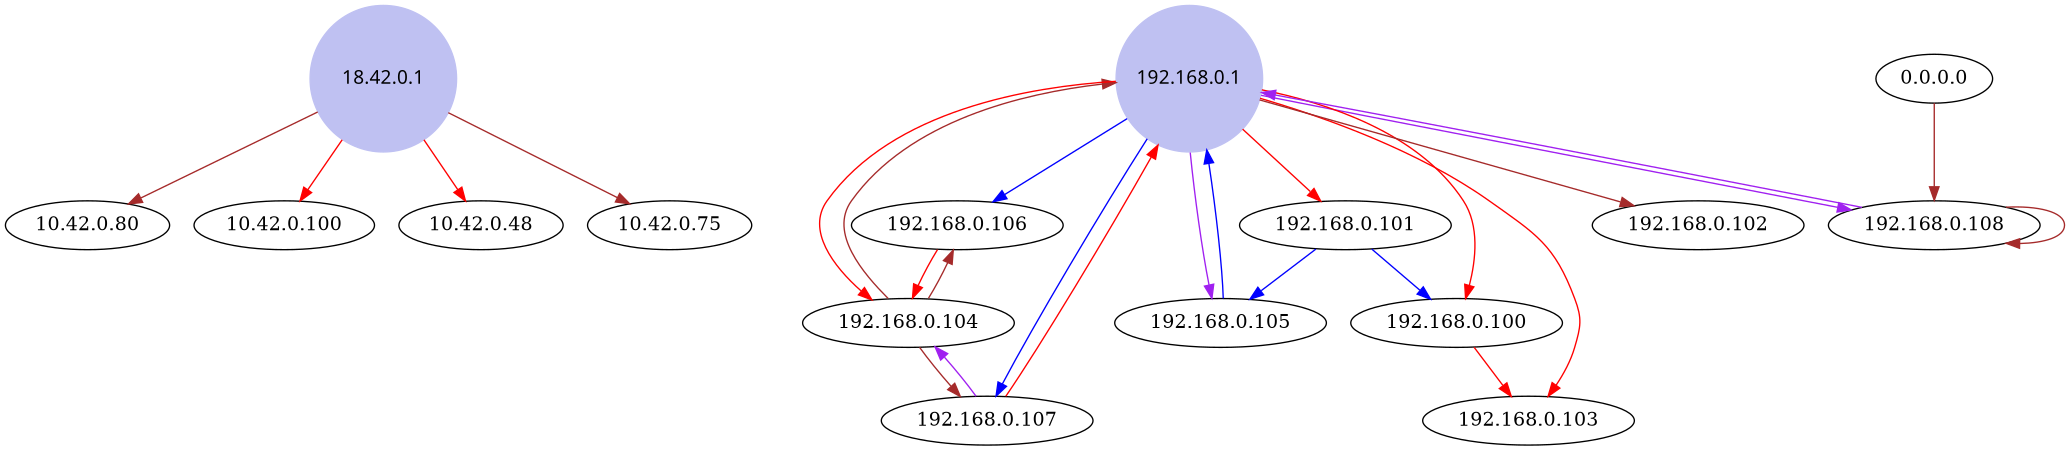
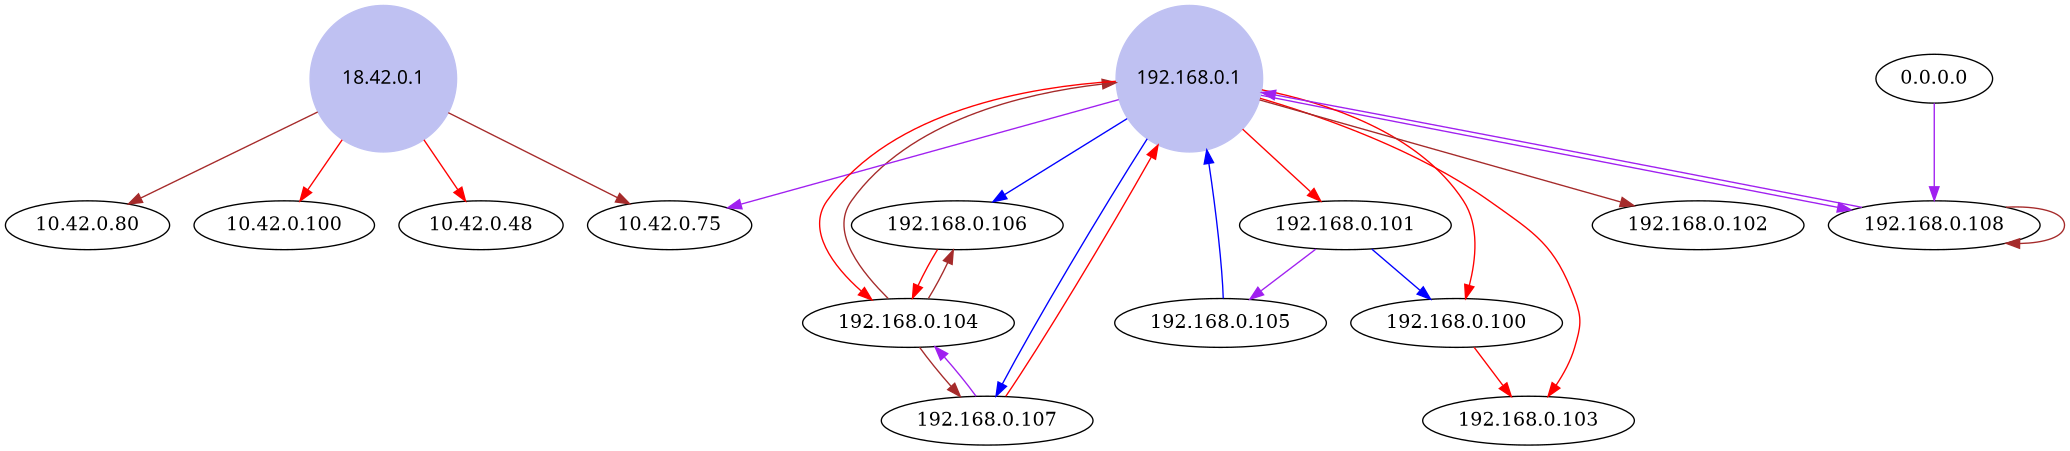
(1934, 145) -> (1934, 145)
(1198, 219) -> (930, 152)
(1288, 270) -> (1288, 270)
